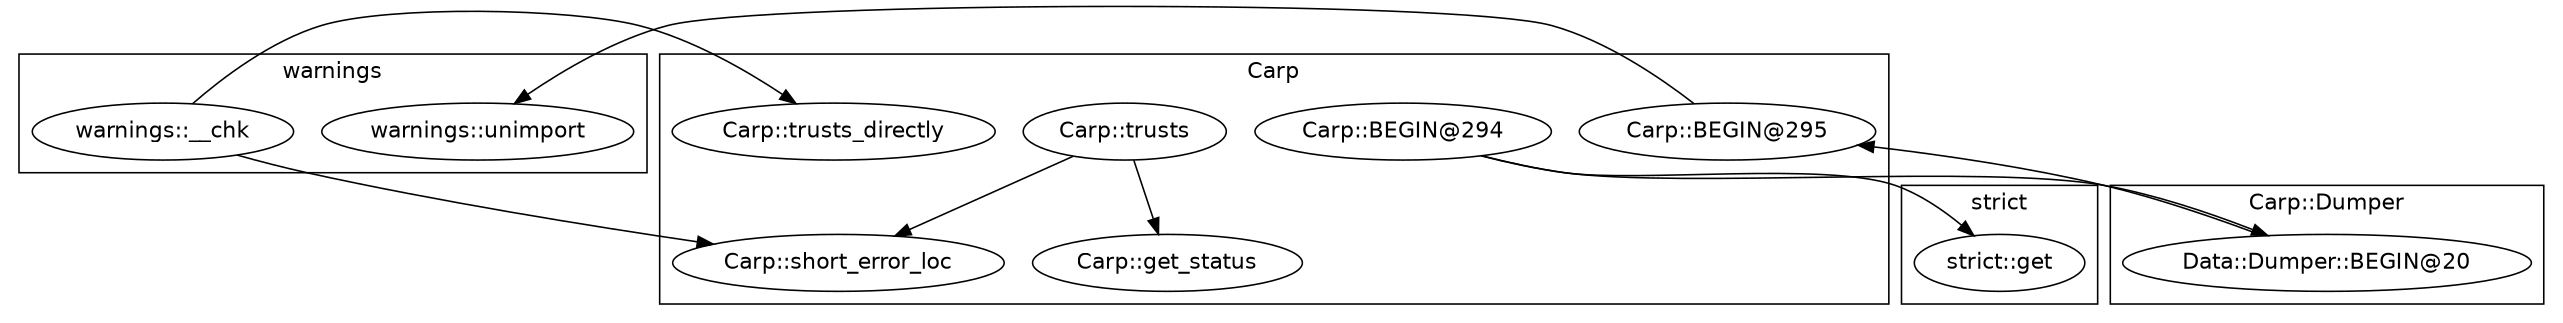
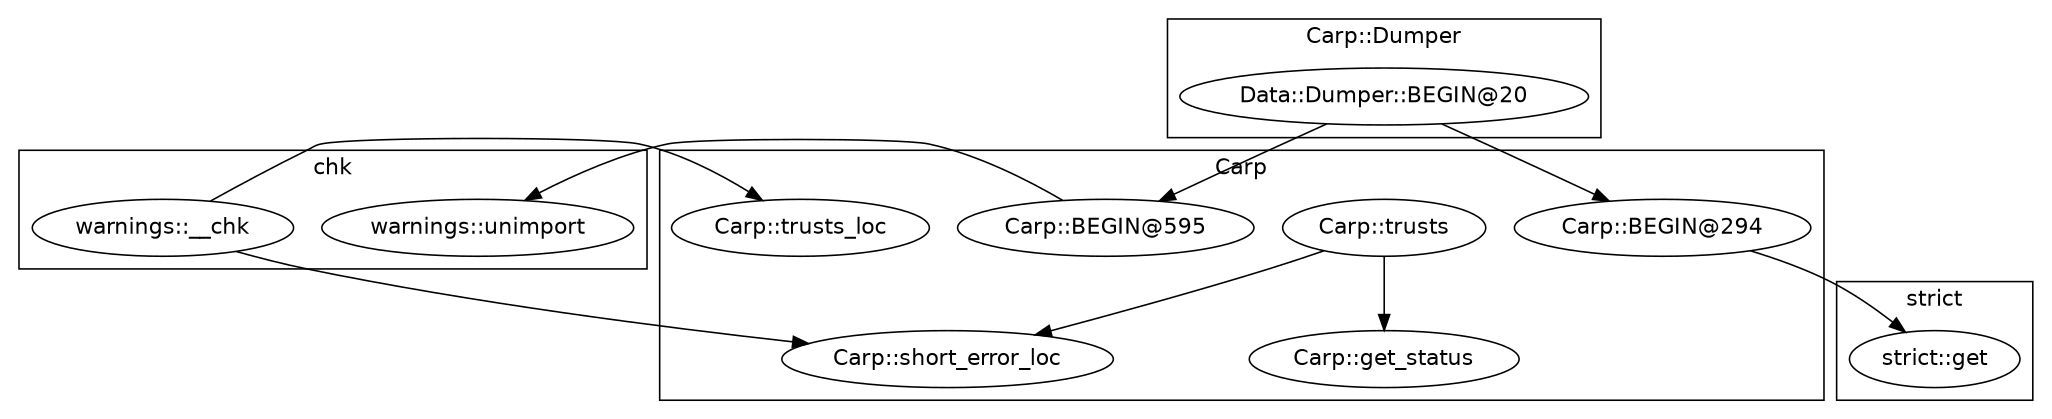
(333, 72) -> (333, 168)
(834, 132) -> (800, 228)
(1727, 132) -> (1106, 228)
(1869, 177) -> (1522, 161)
